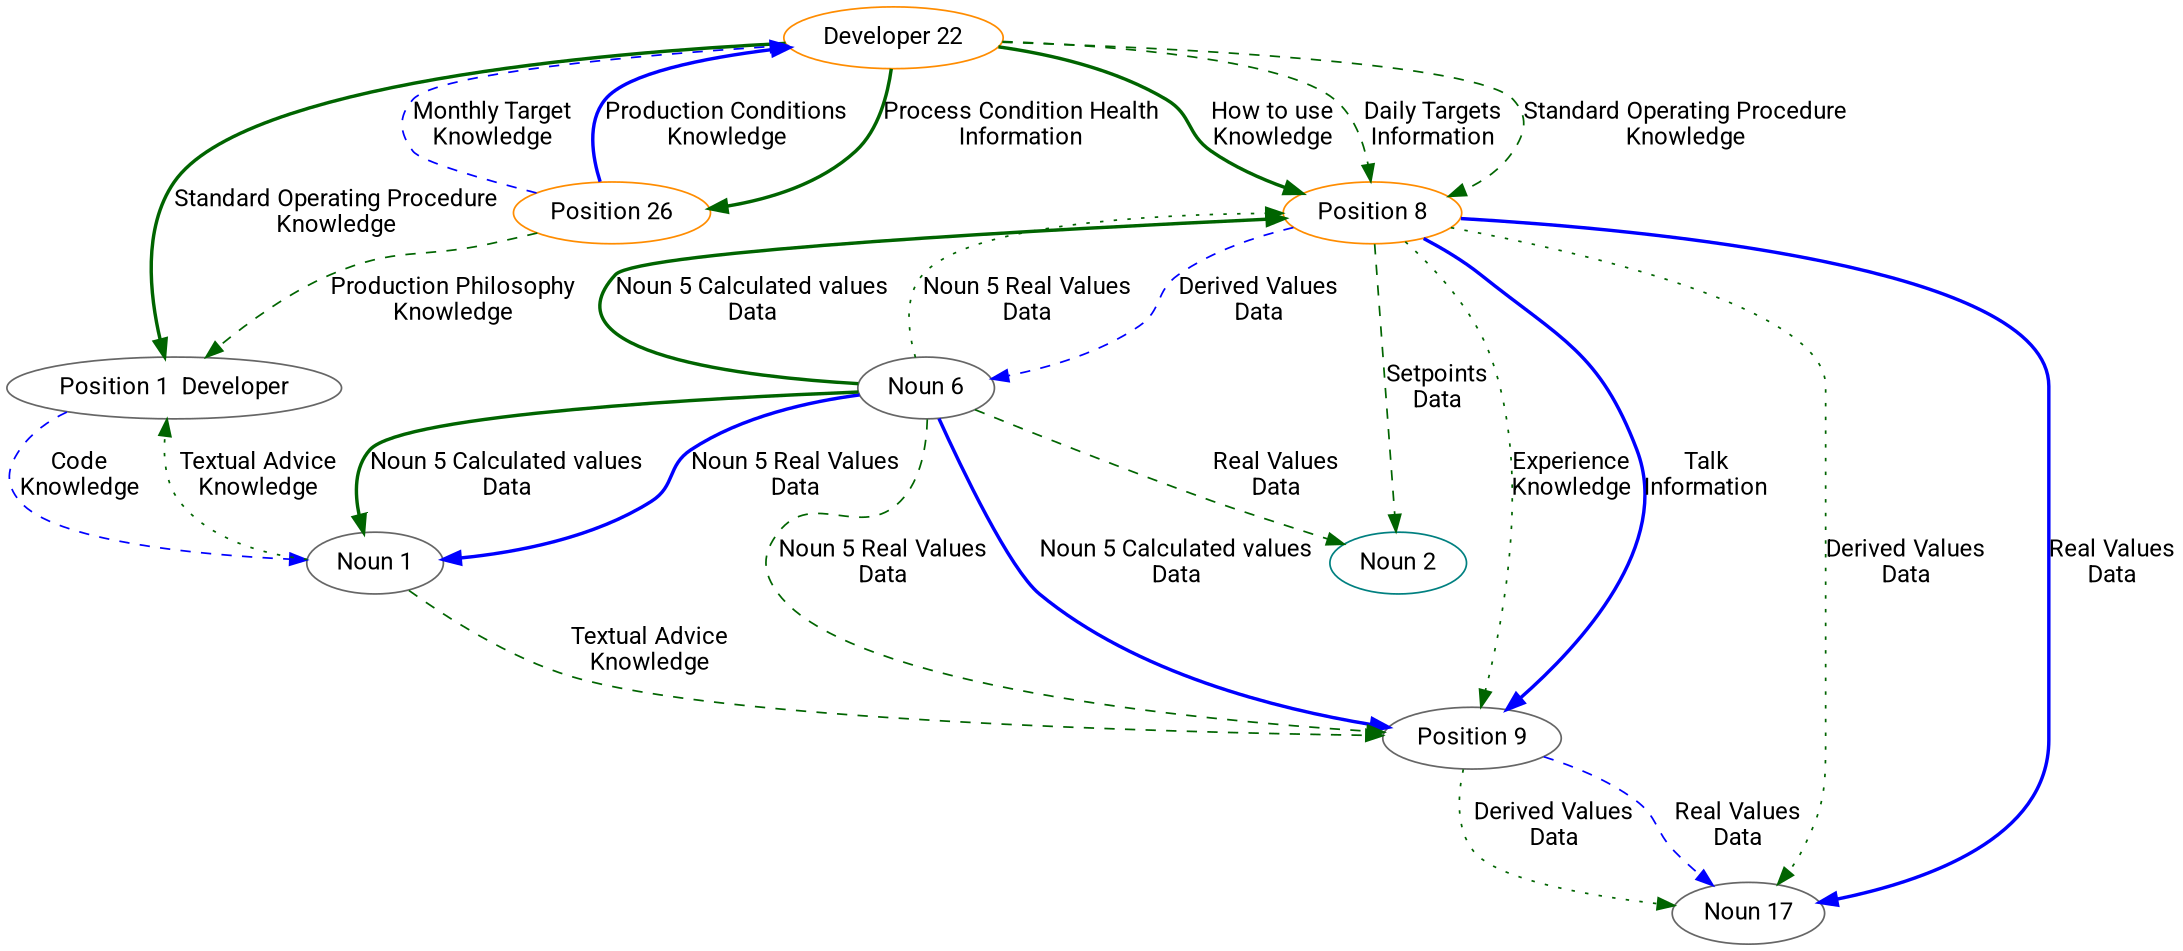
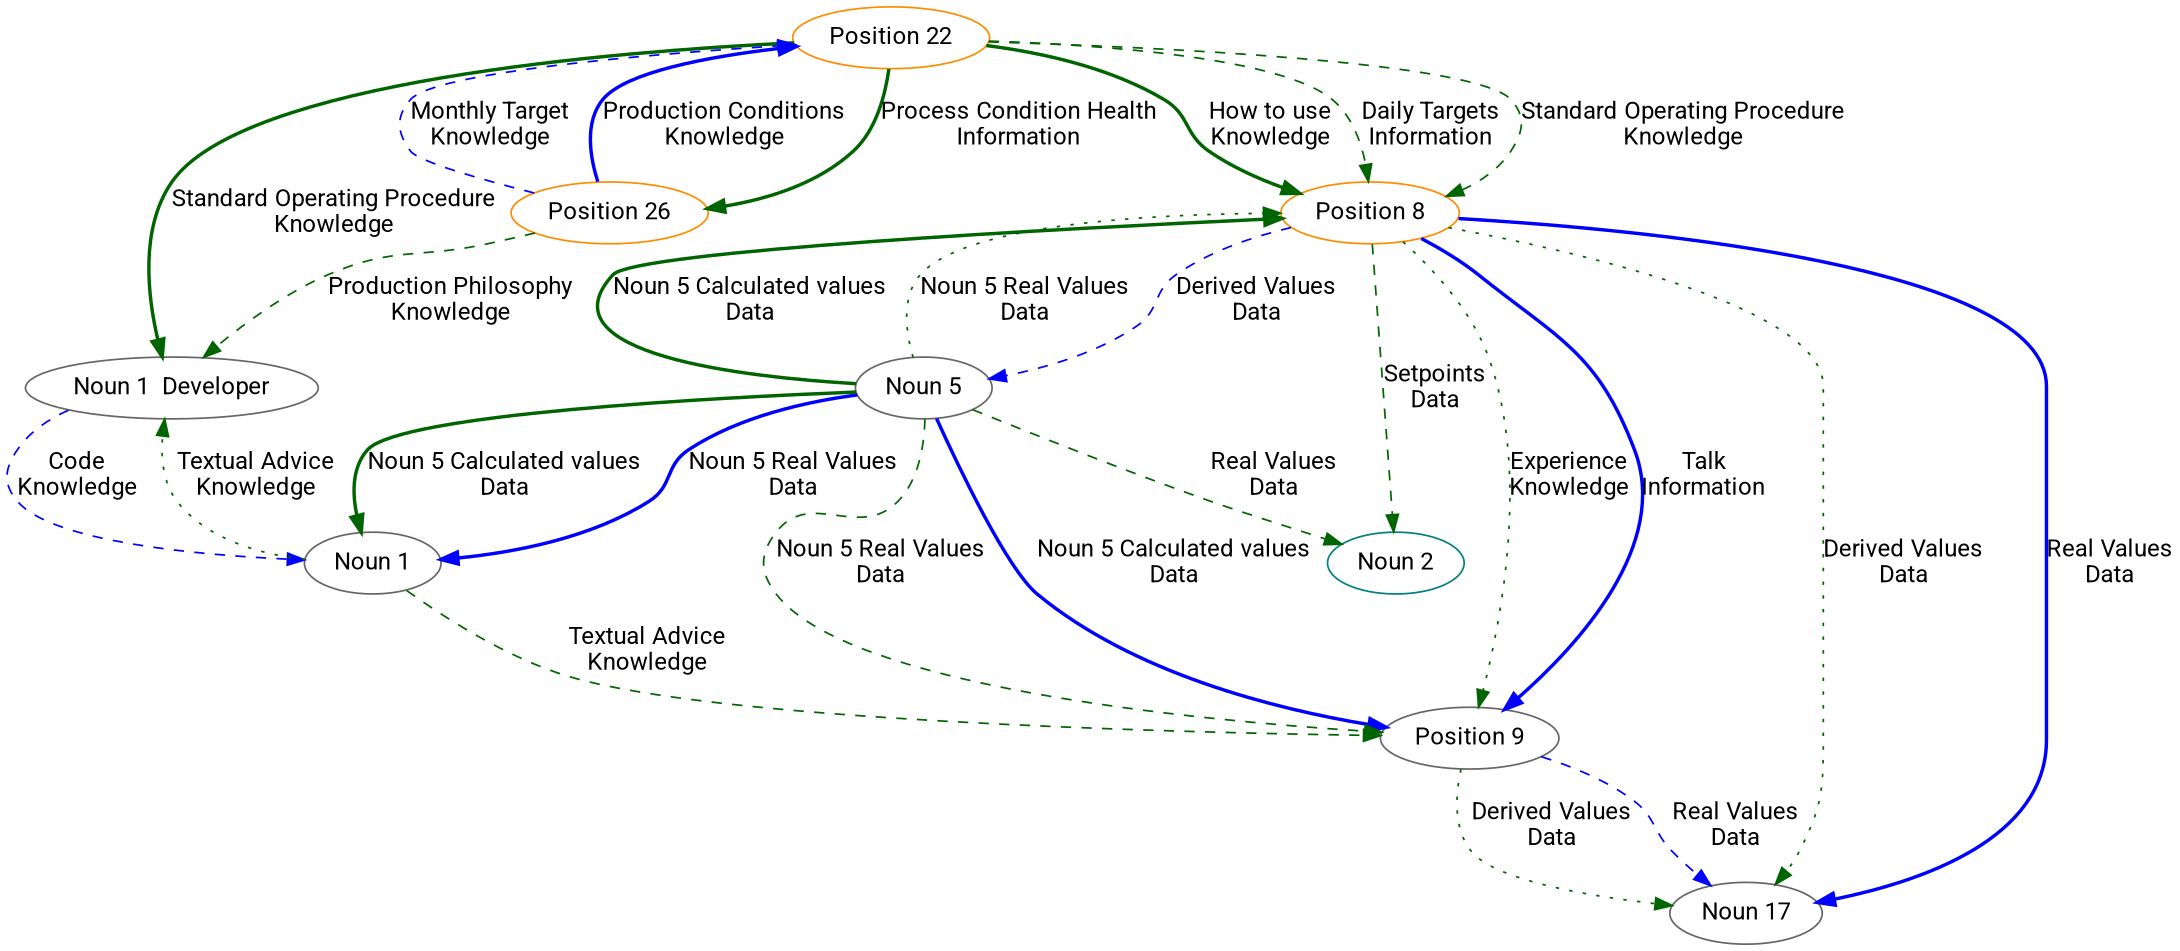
(894, 38) -> (891, 38)
(174, 388) -> (172, 388)
(926, 388) -> (924, 388)
